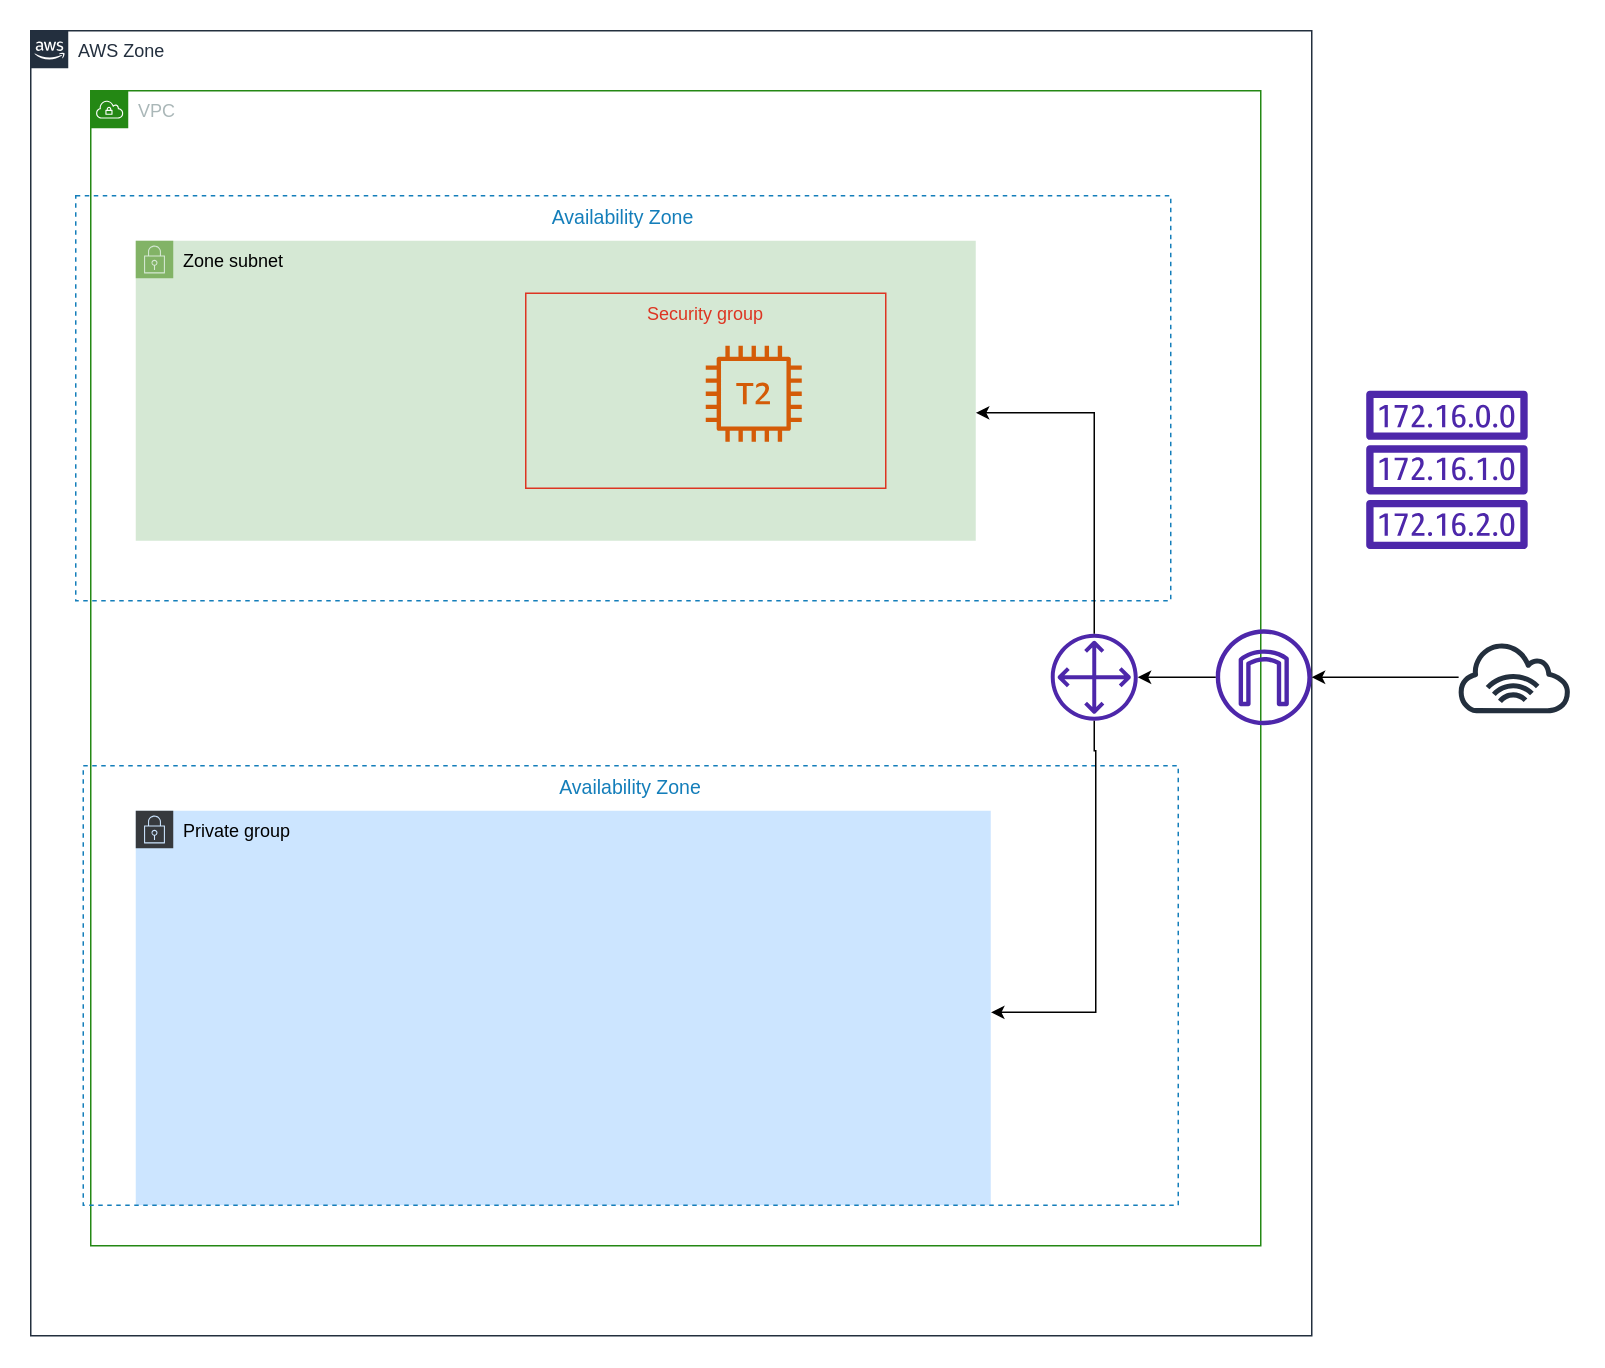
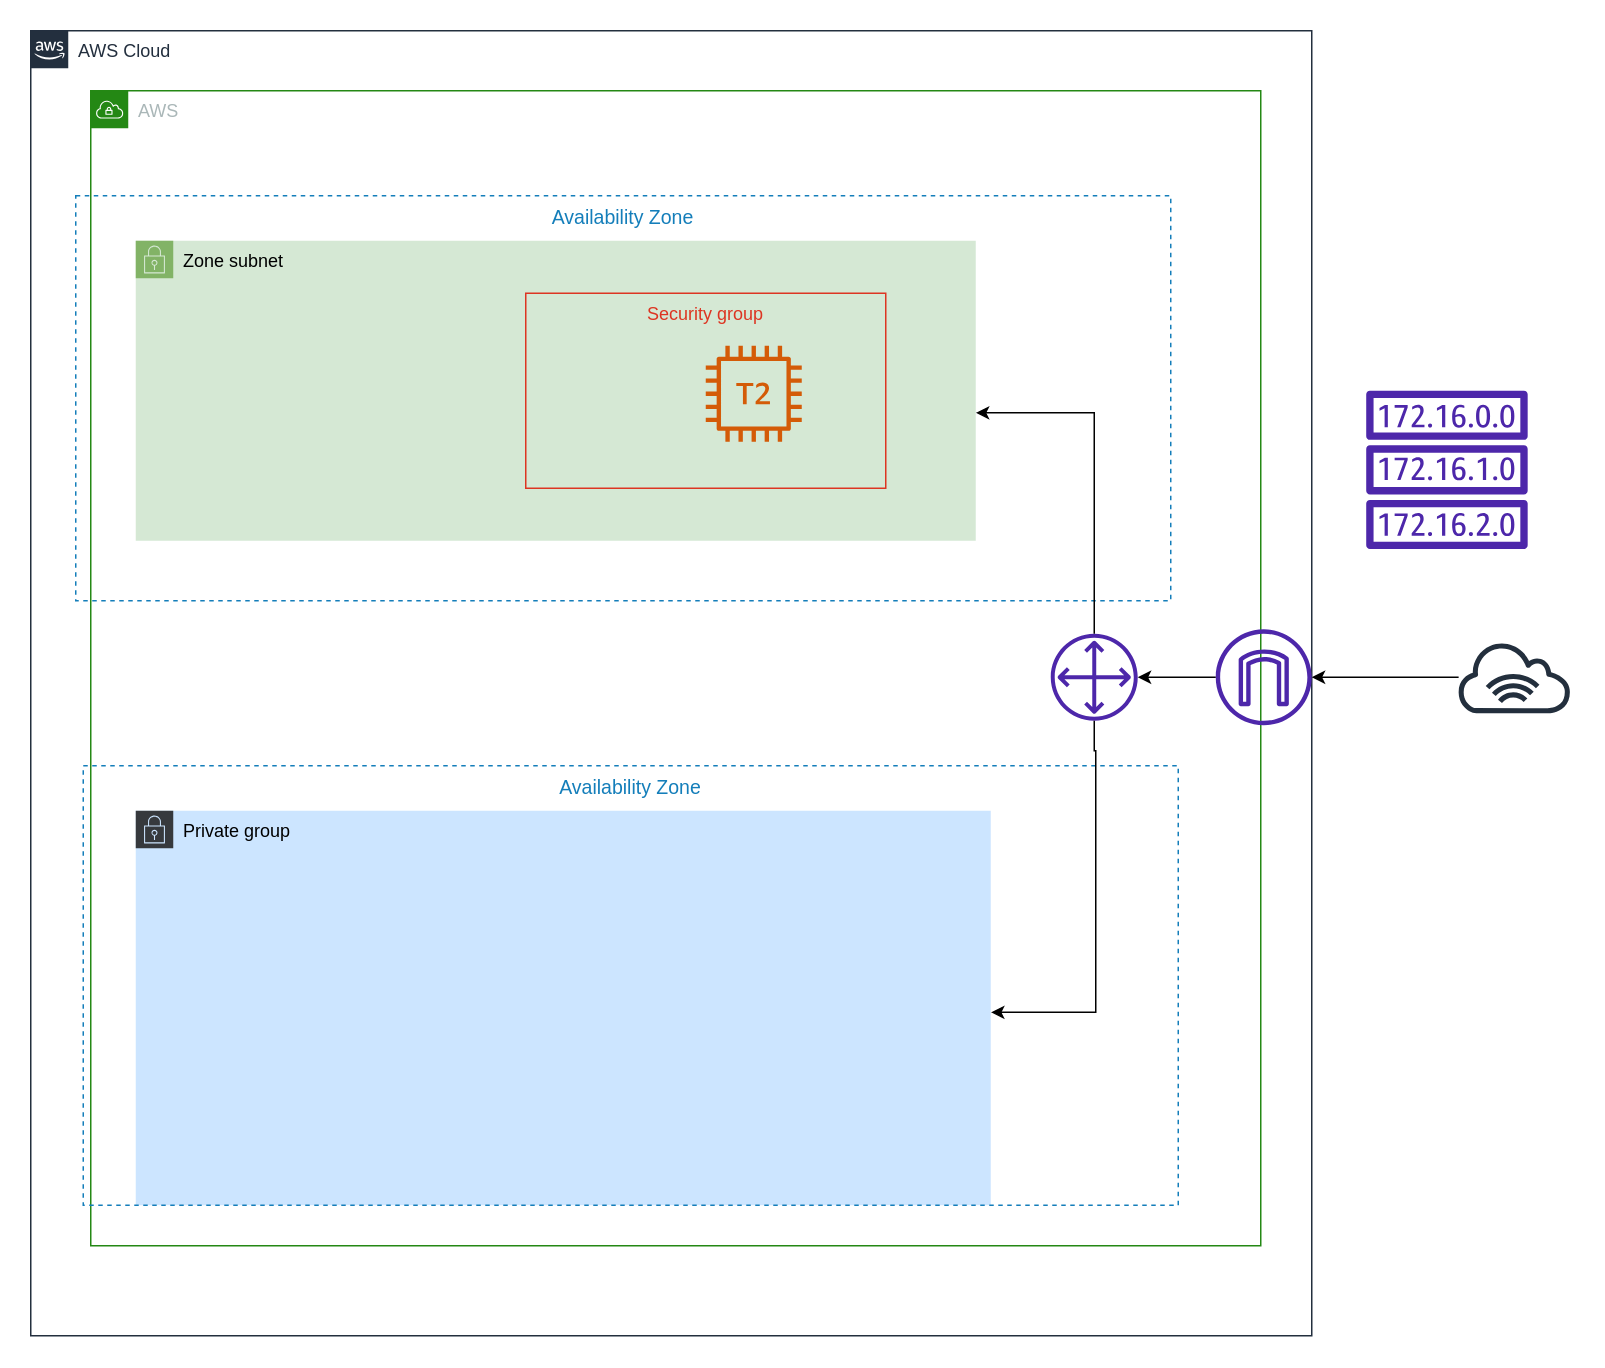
(117, 52) -> (119, 52)
(154, 112) -> (154, 112)
